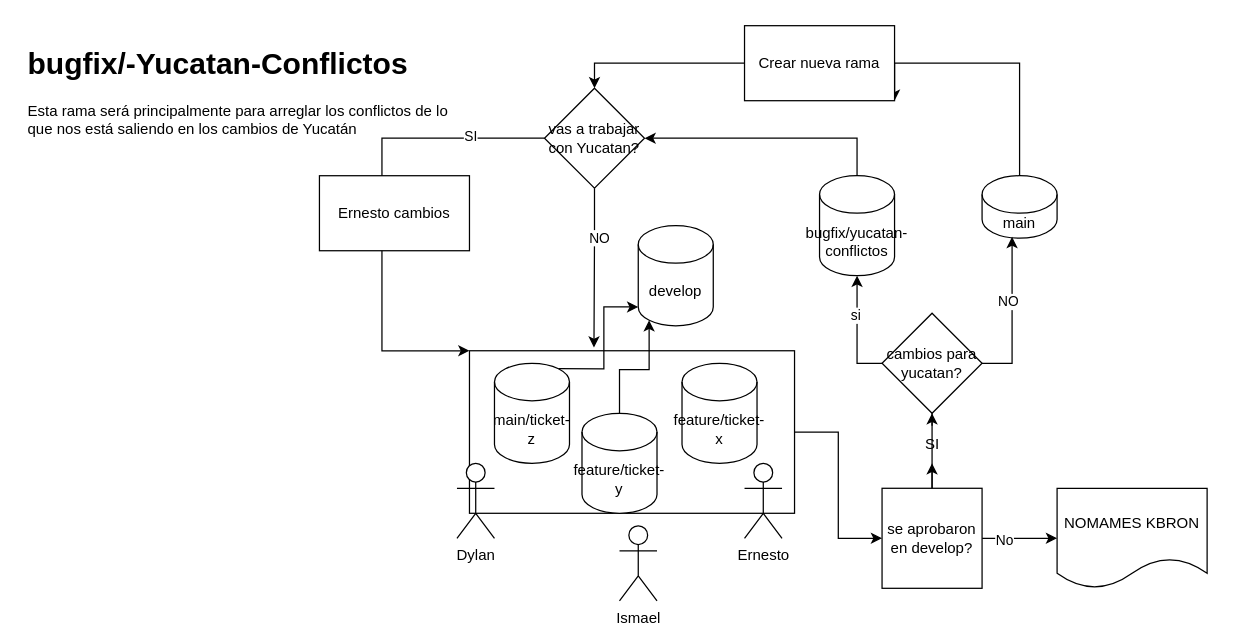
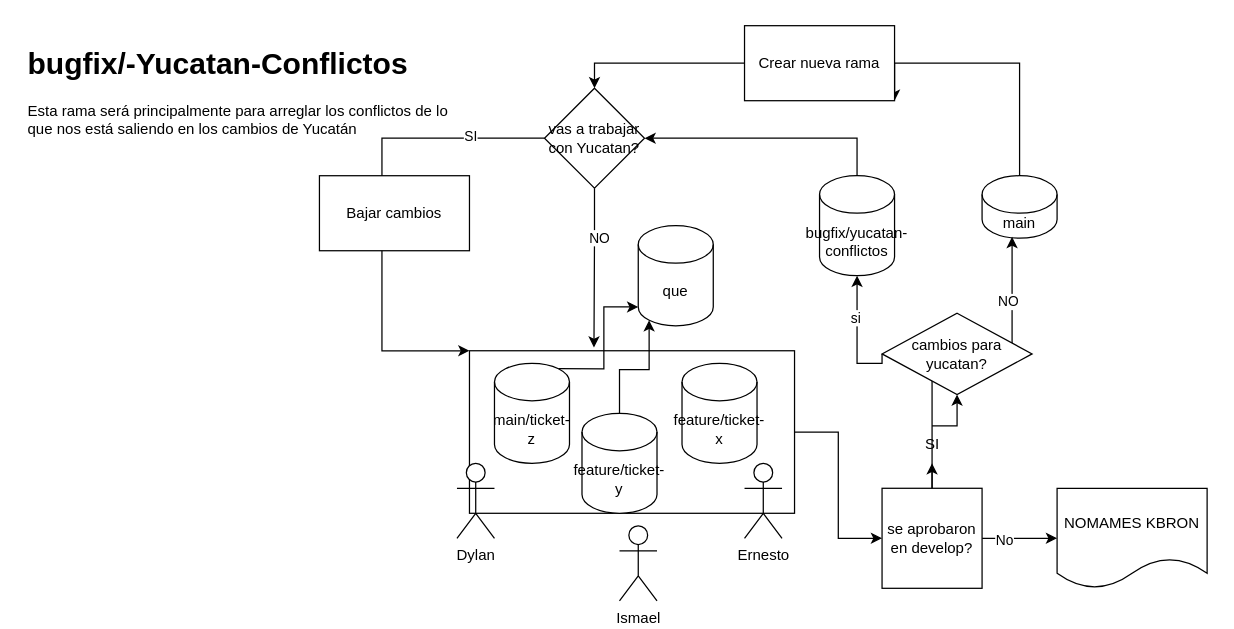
(394, 213) -> (394, 213)
(676, 292) -> (676, 292)
(932, 363) -> (957, 354)
